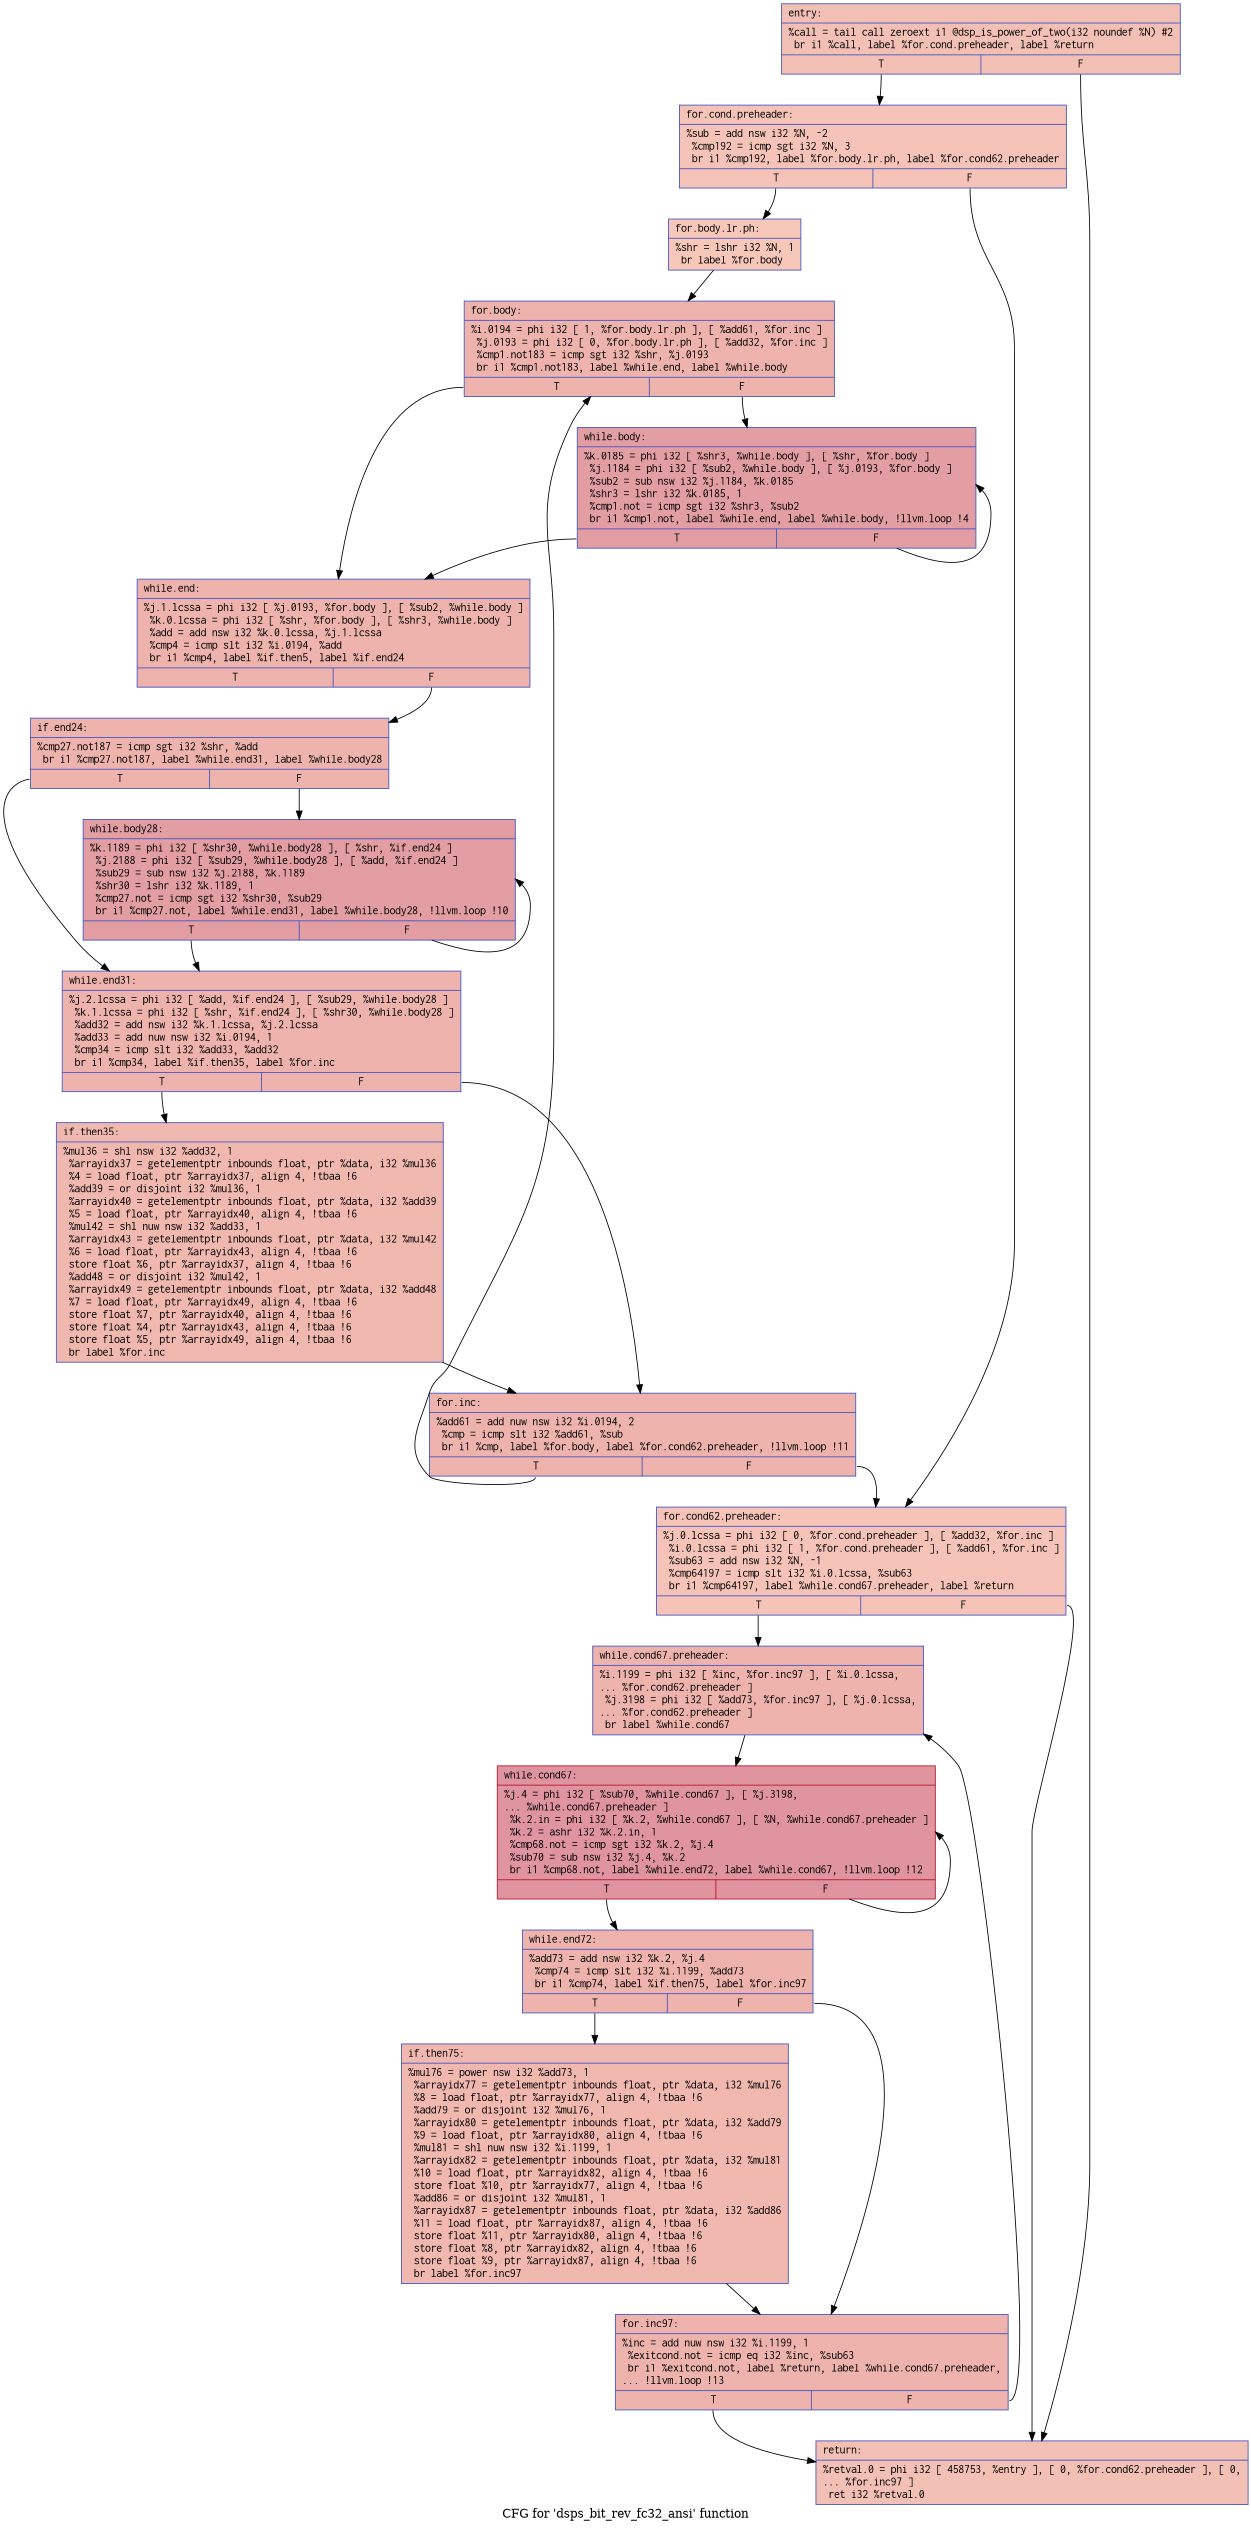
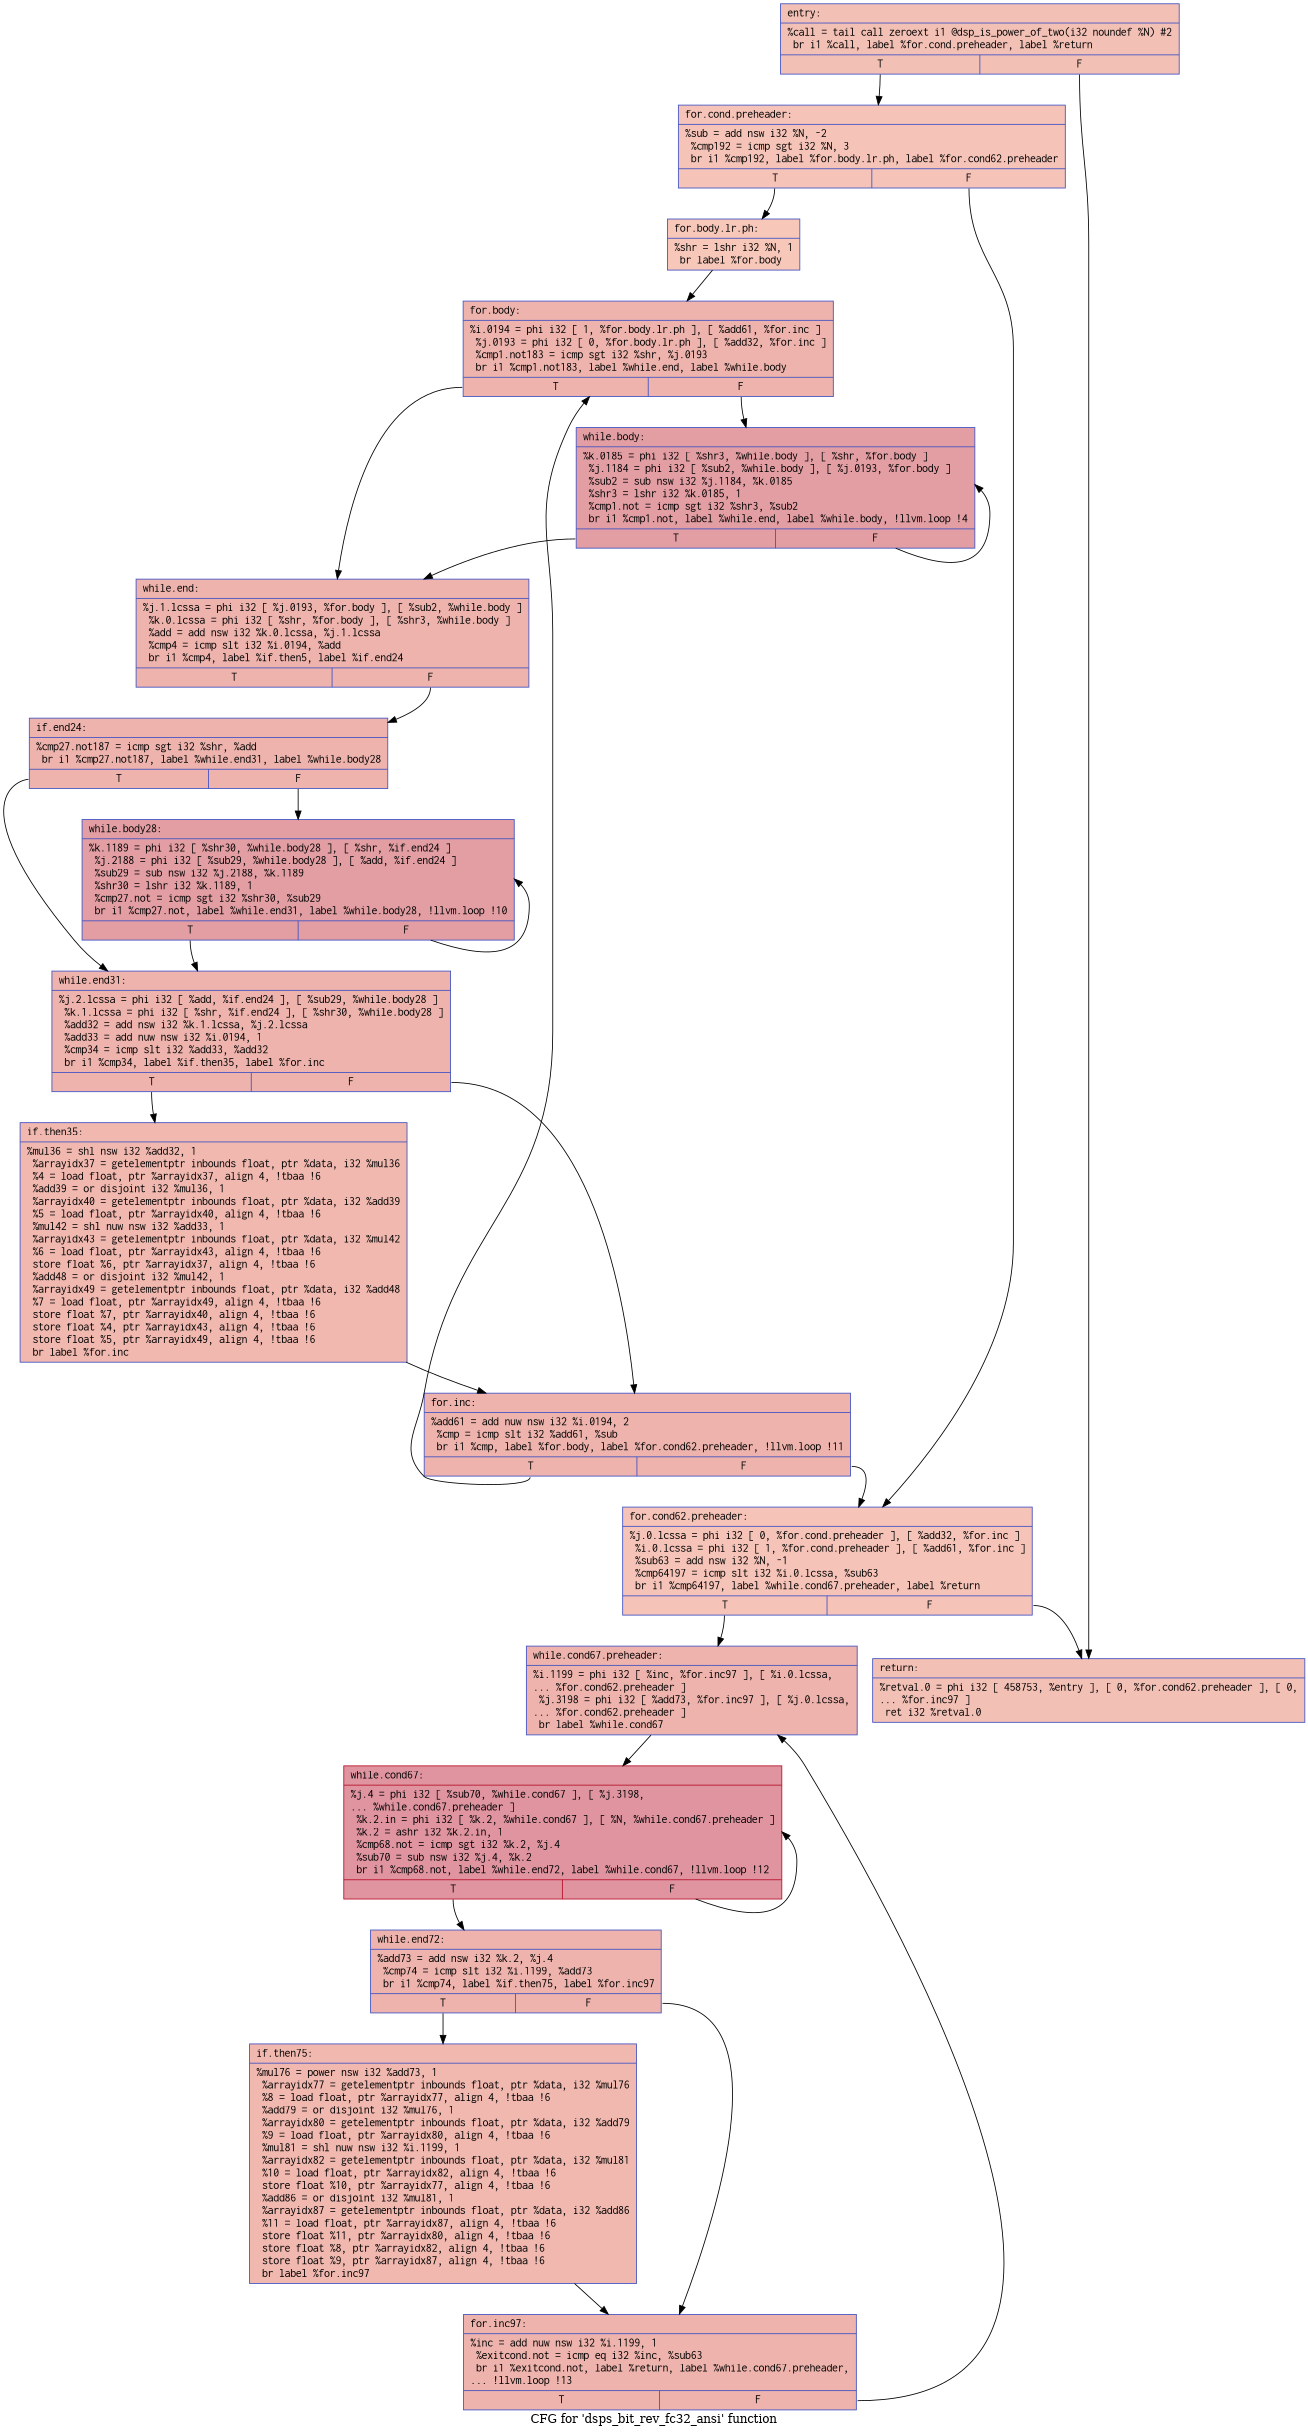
(752, 2447) -> none
